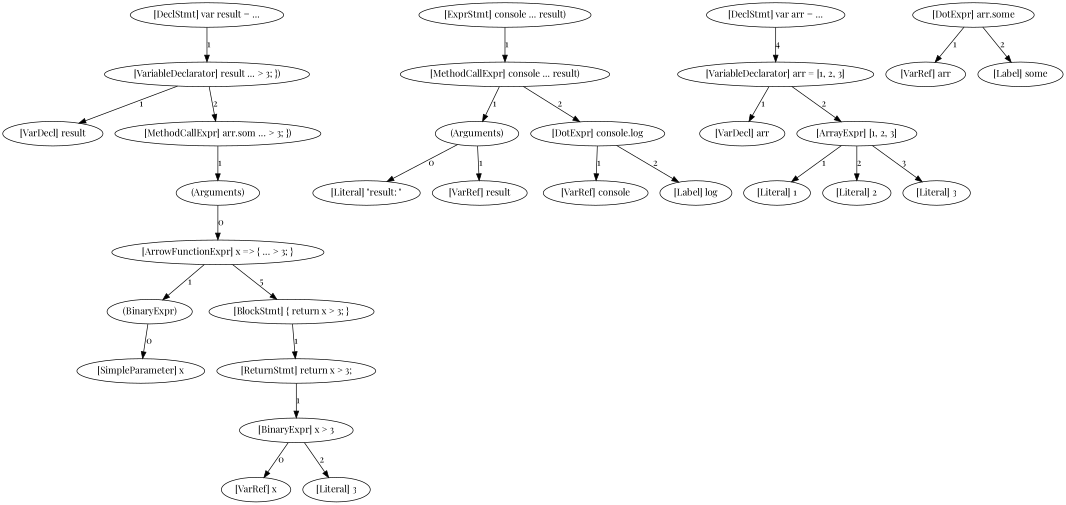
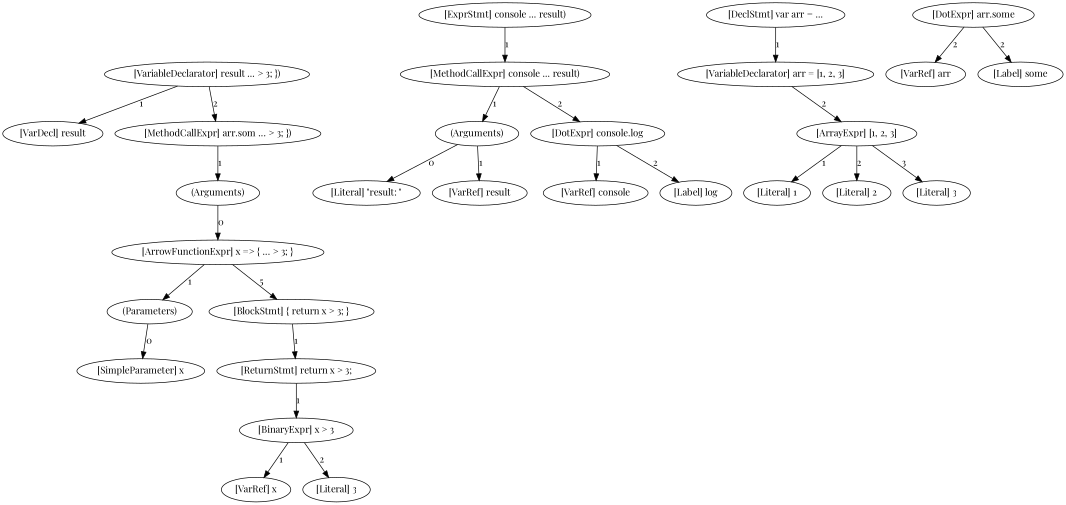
(207, 15) -> none
(778, 45) -> (778, 45)
(955, 45) -> (955, 45)
(742, 134) -> none
(150, 312) -> (150, 312)
(281, 460) -> (281, 460)
